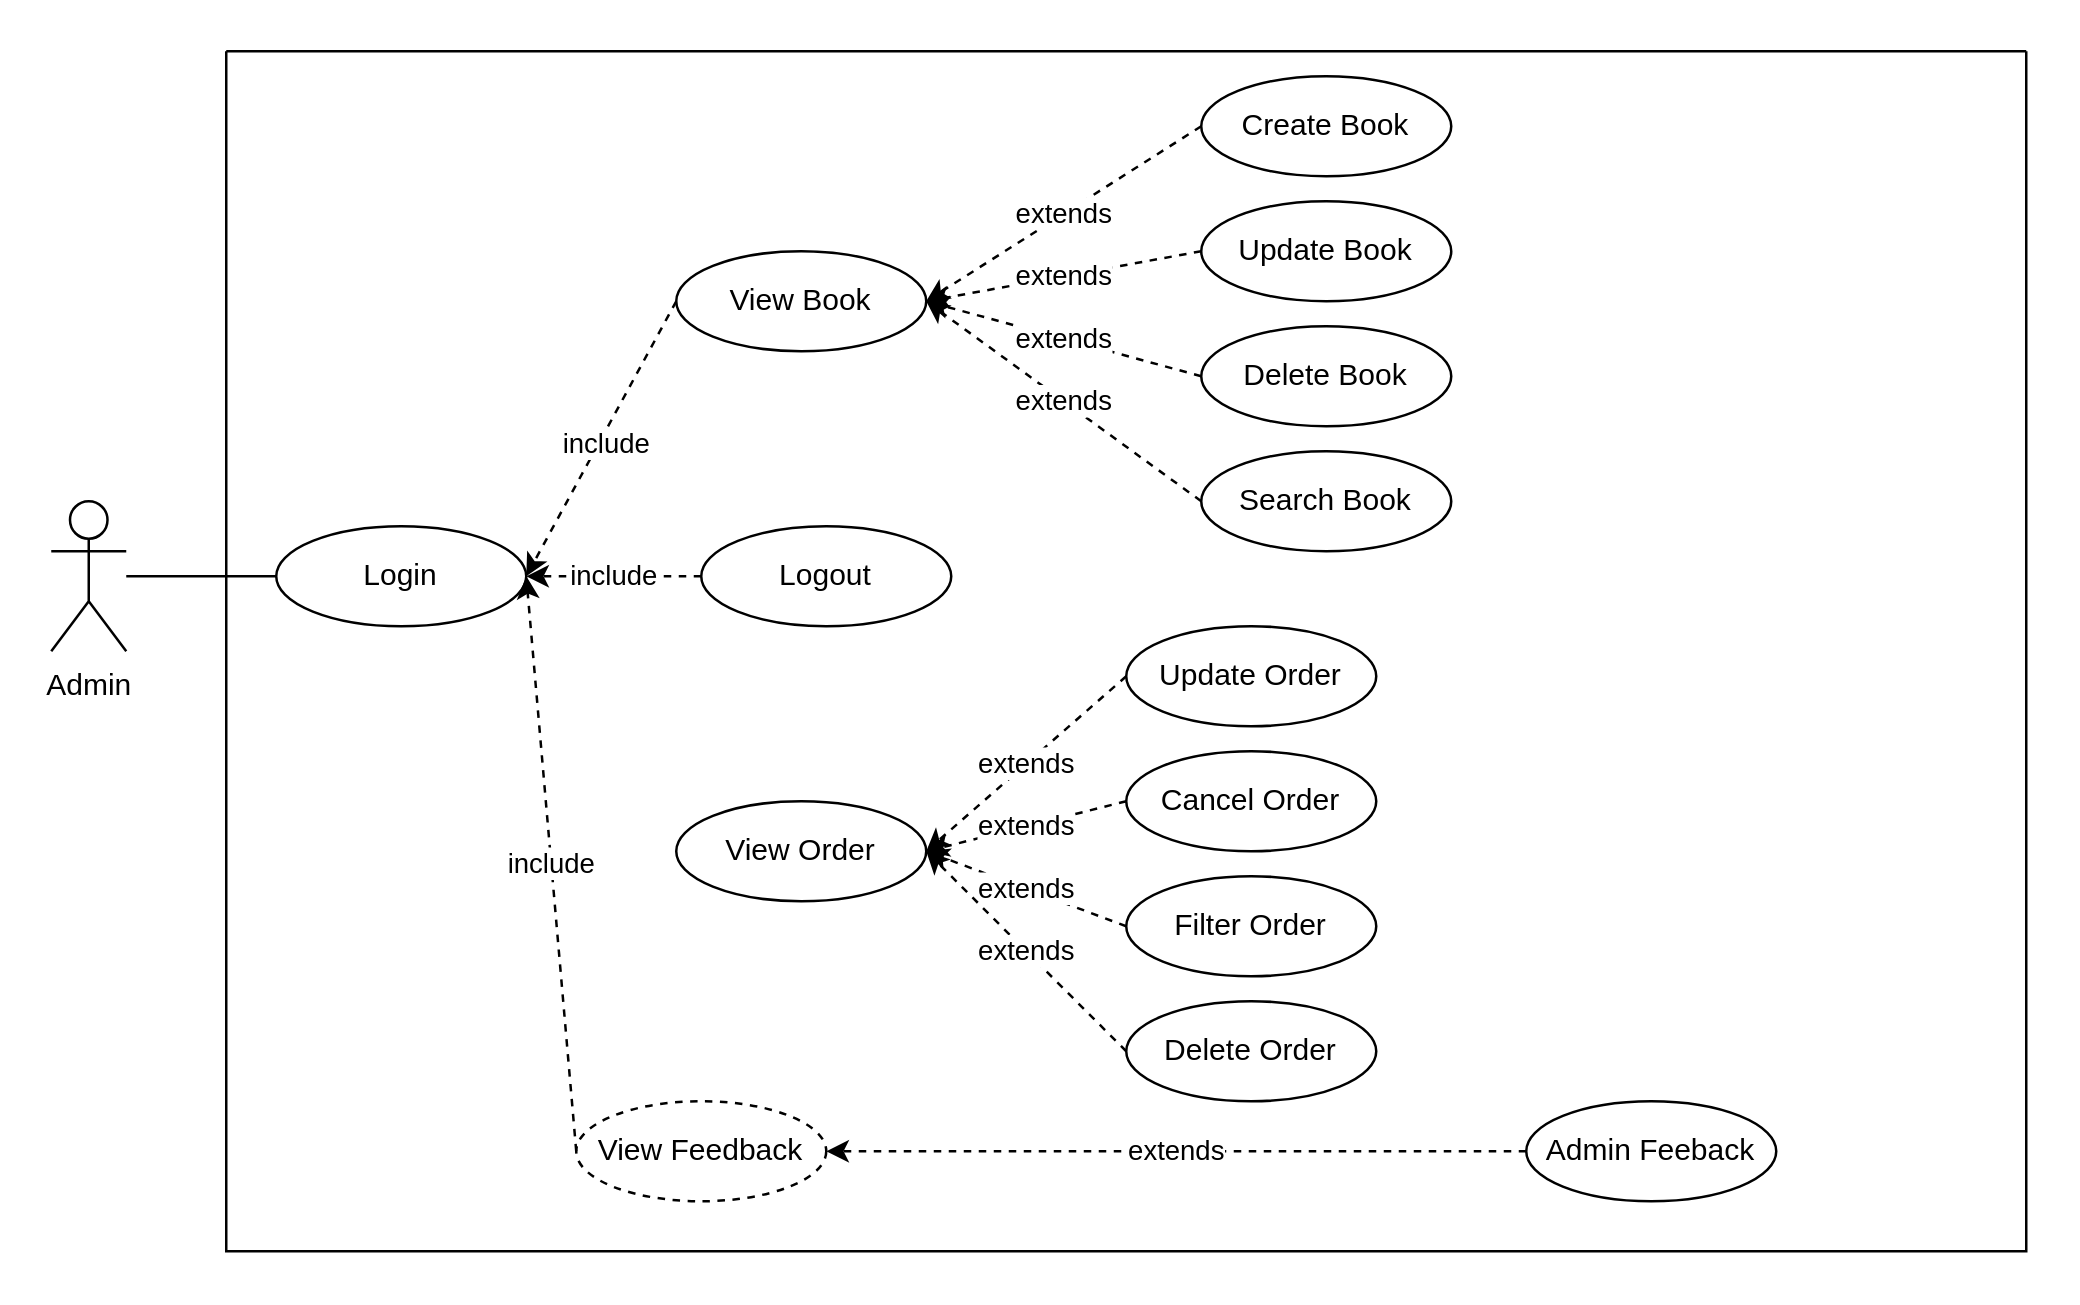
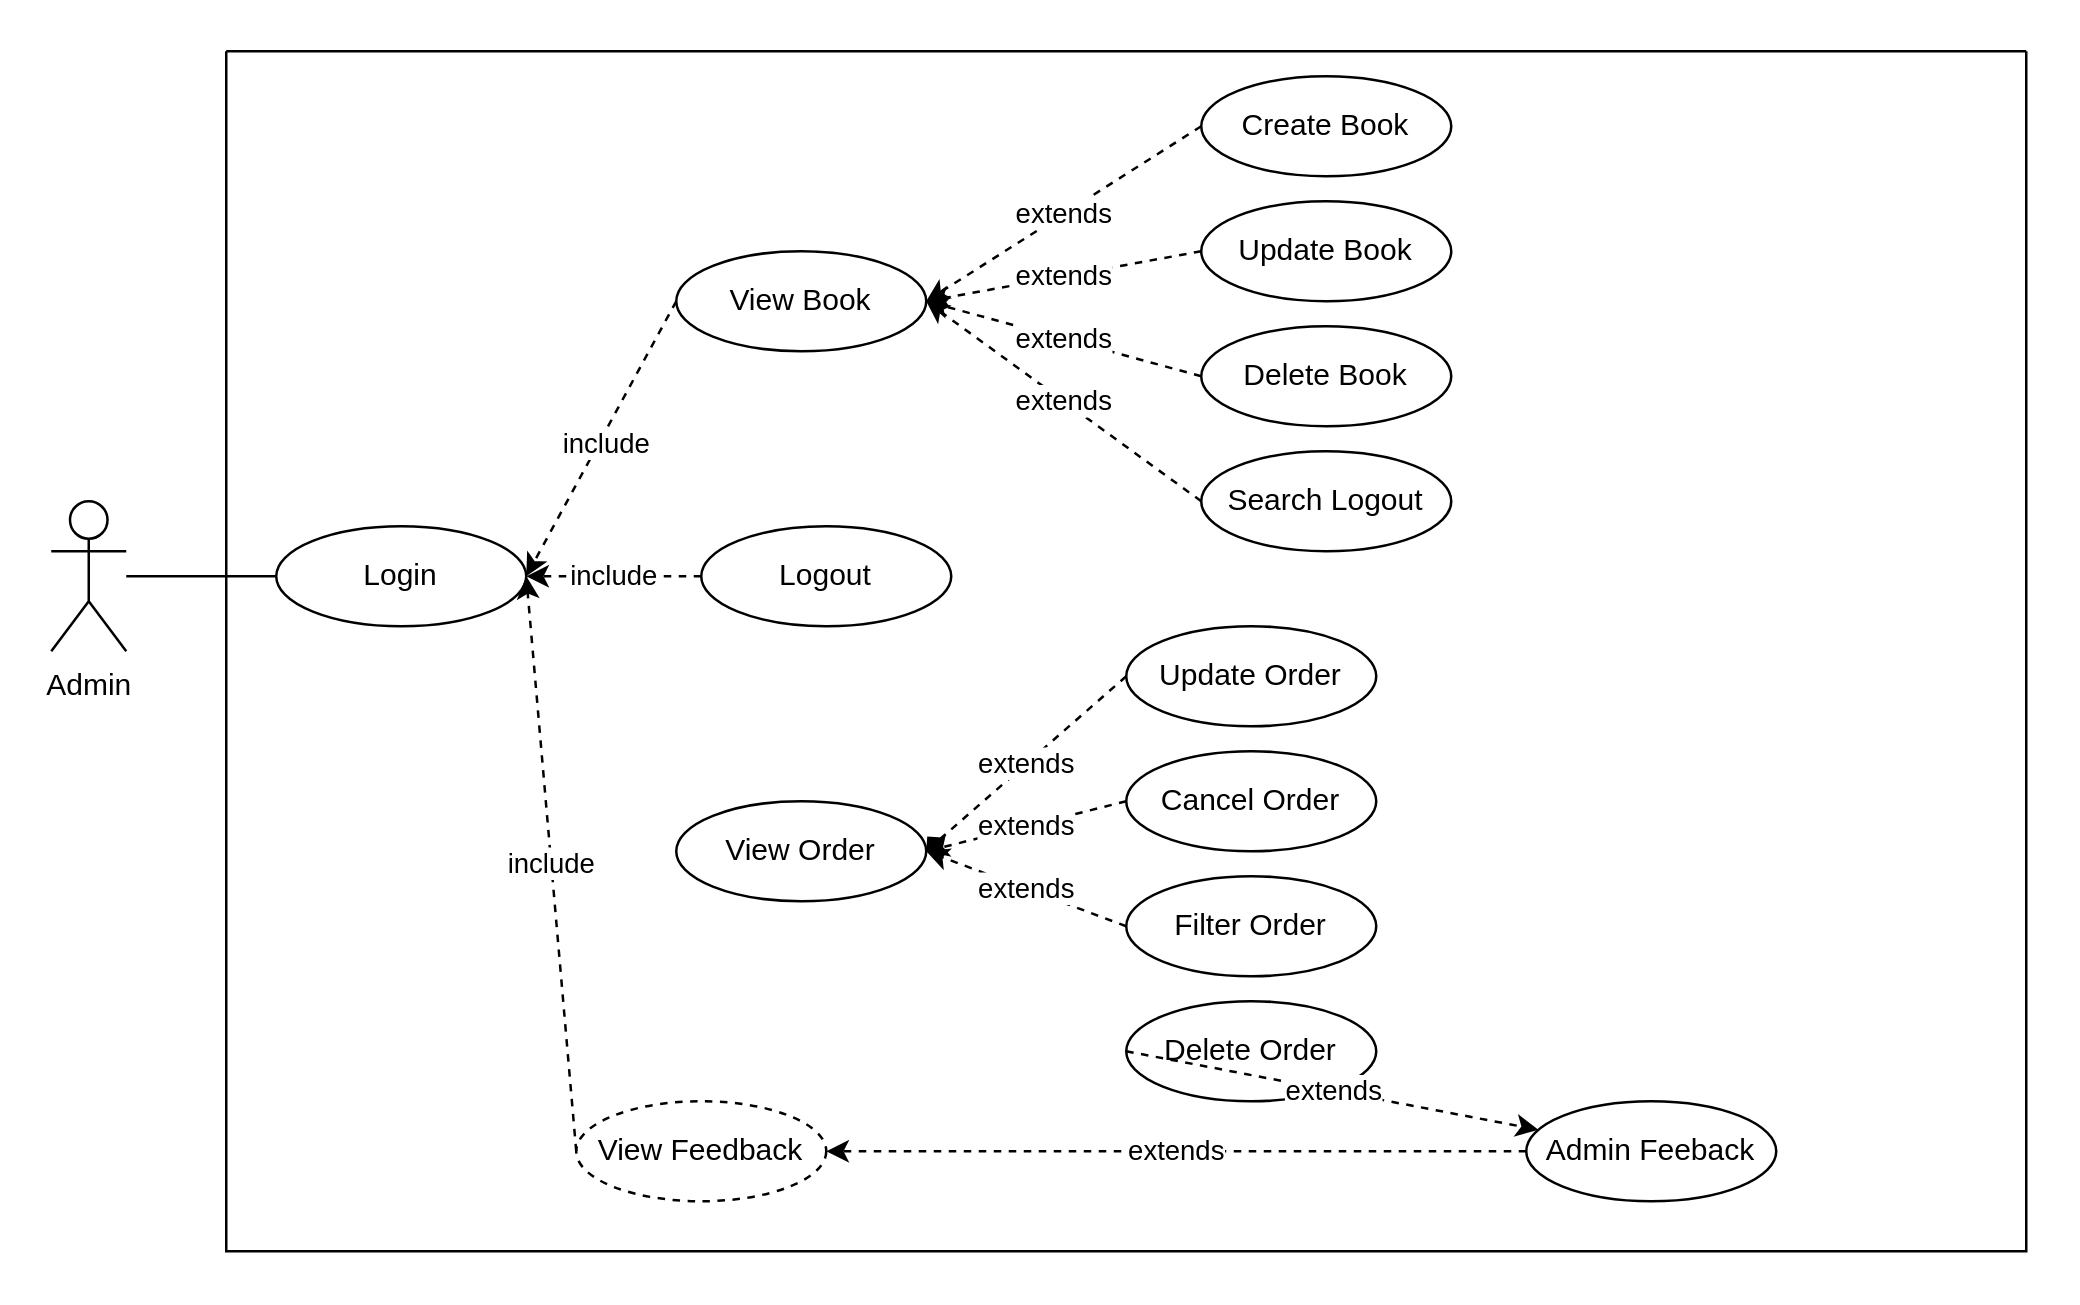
(1326, 501) -> (1326, 501)
(940, 839) -> (941, 839)
(1087, 1012) -> (1407, 1105)
